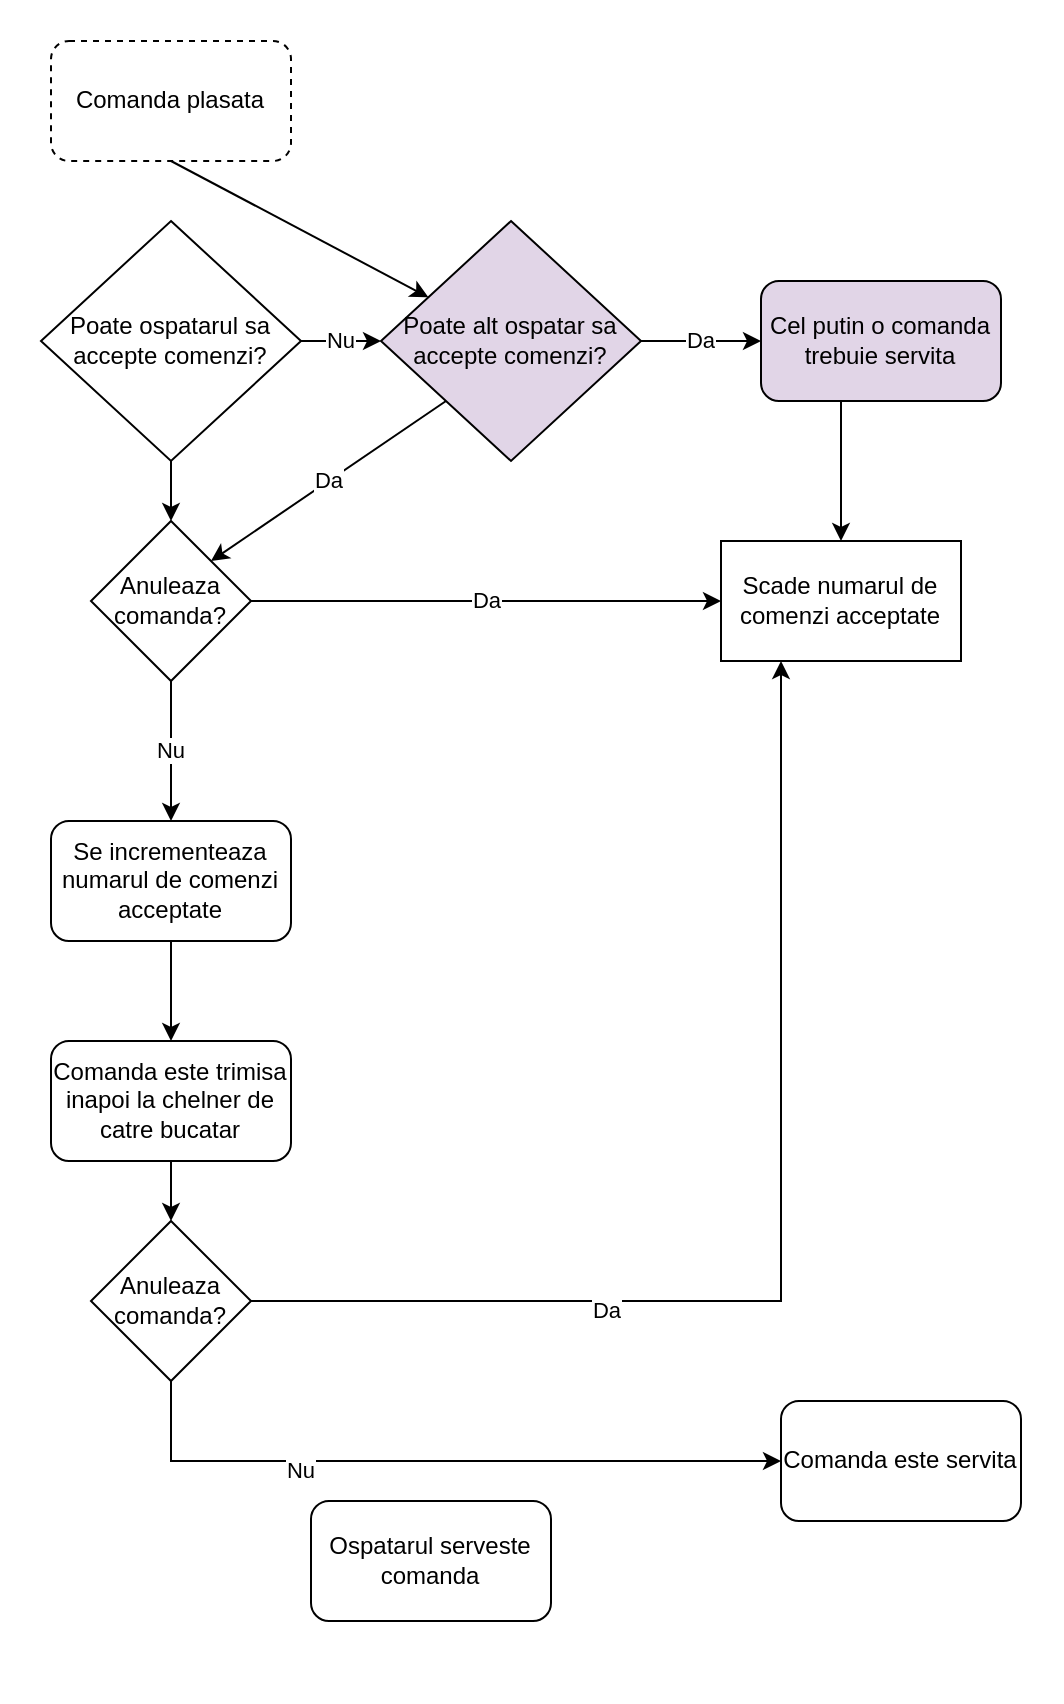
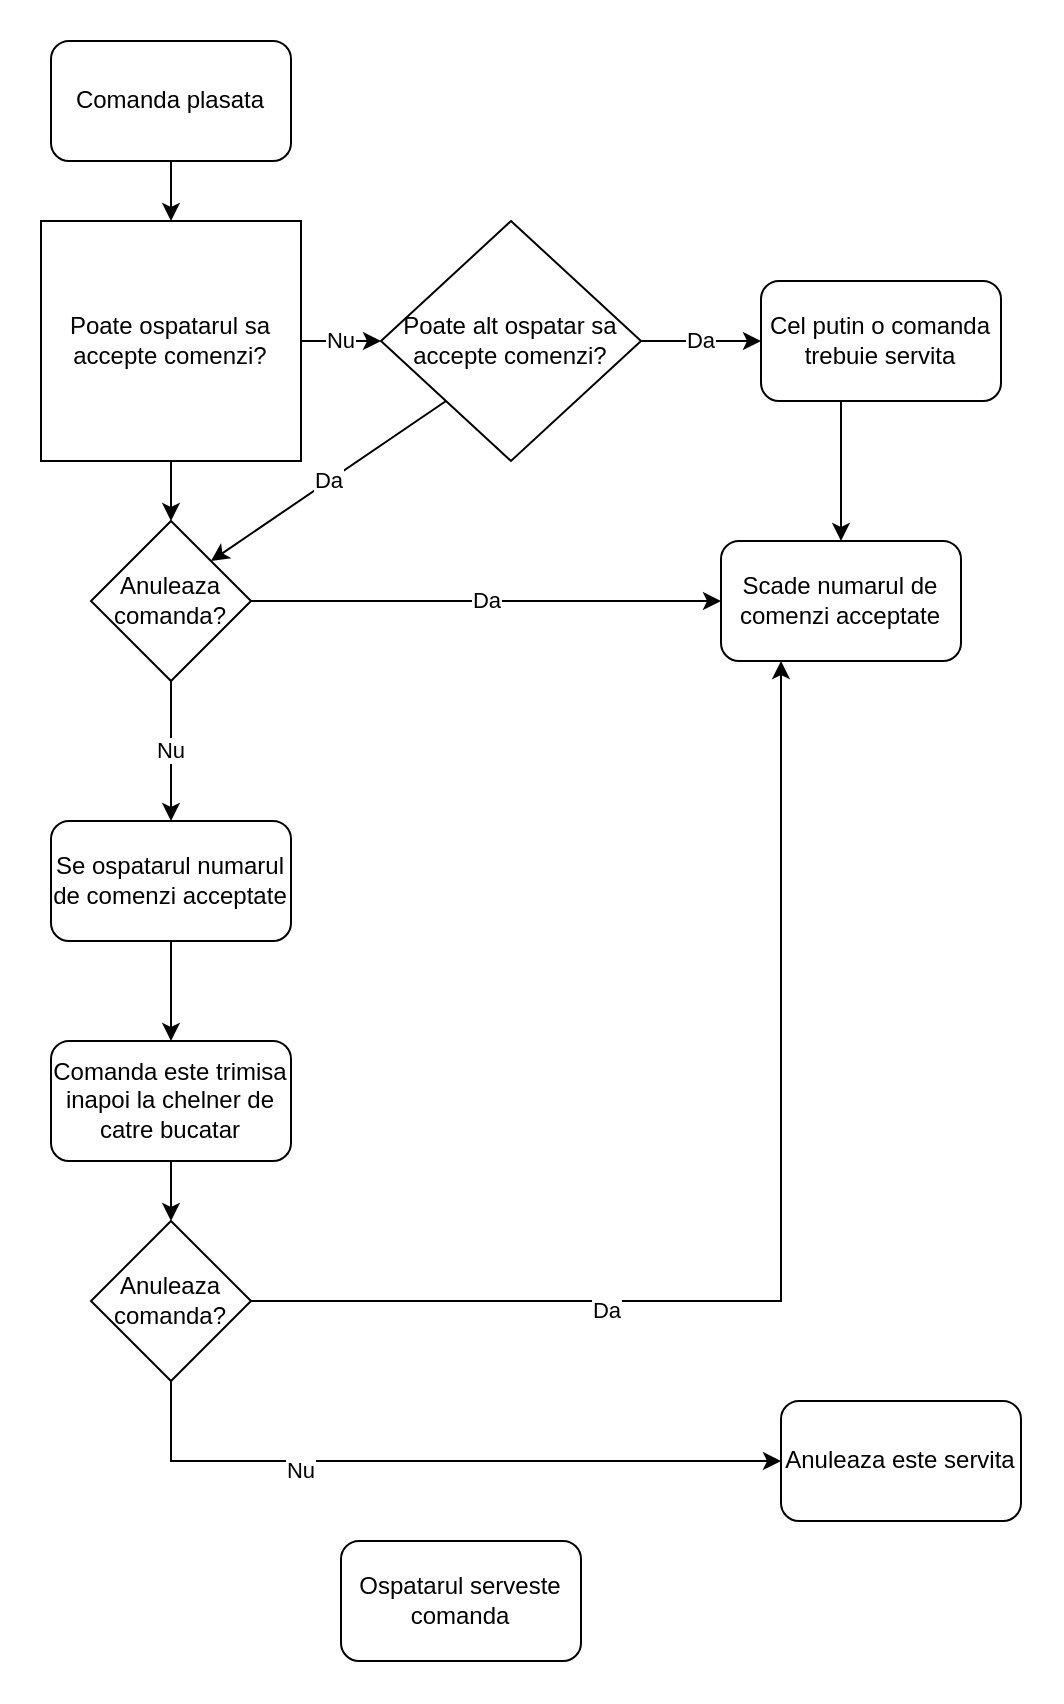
(171, 101) -> (171, 101)
(294, 226) -> (171, 184)
(171, 341) -> (171, 341)
(511, 341) -> (511, 341)
(881, 341) -> (881, 341)
(841, 601) -> (841, 601)
(171, 881) -> (171, 881)
(901, 1461) -> (901, 1461)
(431, 1561) -> (461, 1601)
